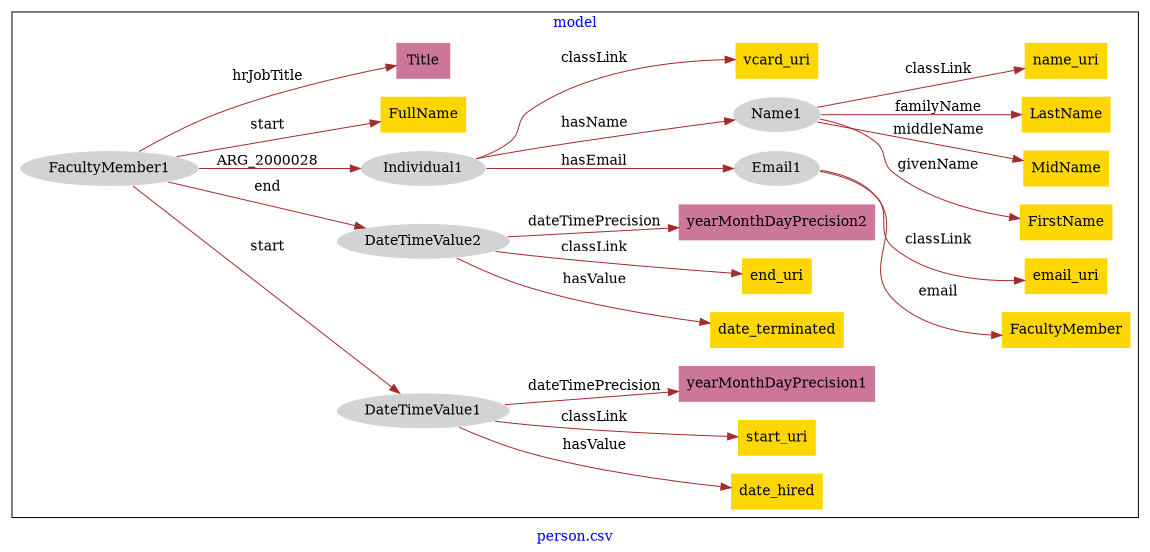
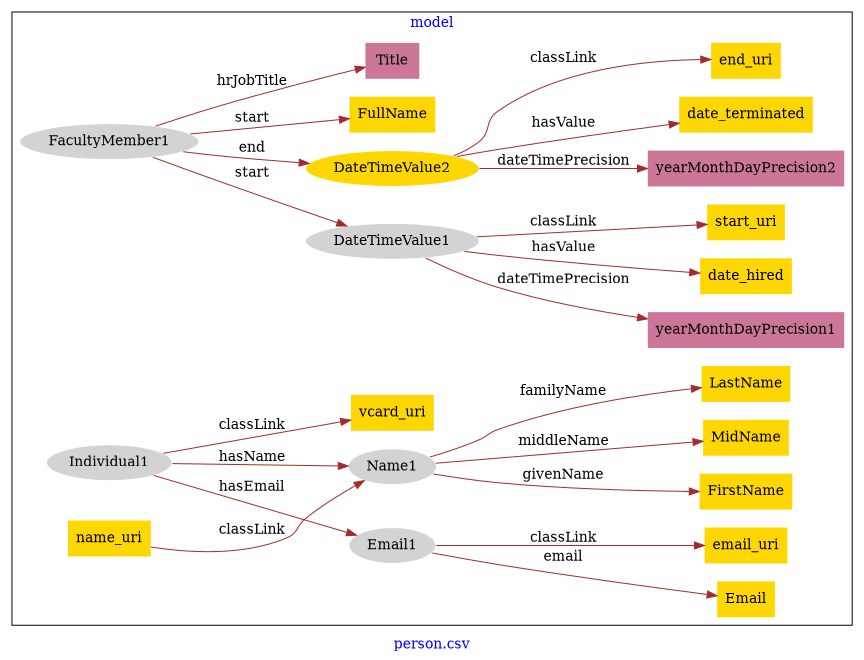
(916, 89) -> (263, 546)
(275, 169) -> none
(423, 241) -> (392, 169)
(1066, 330) -> (746, 599)
